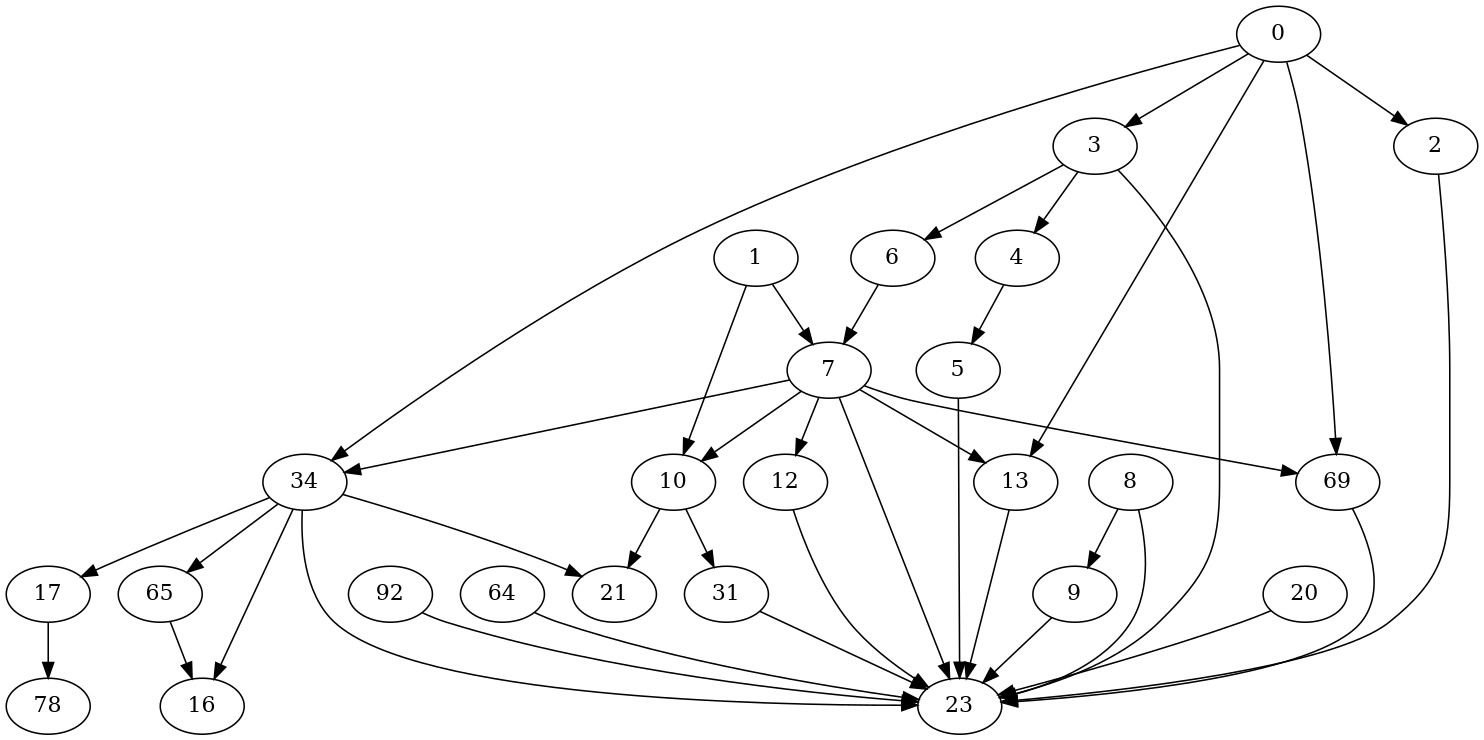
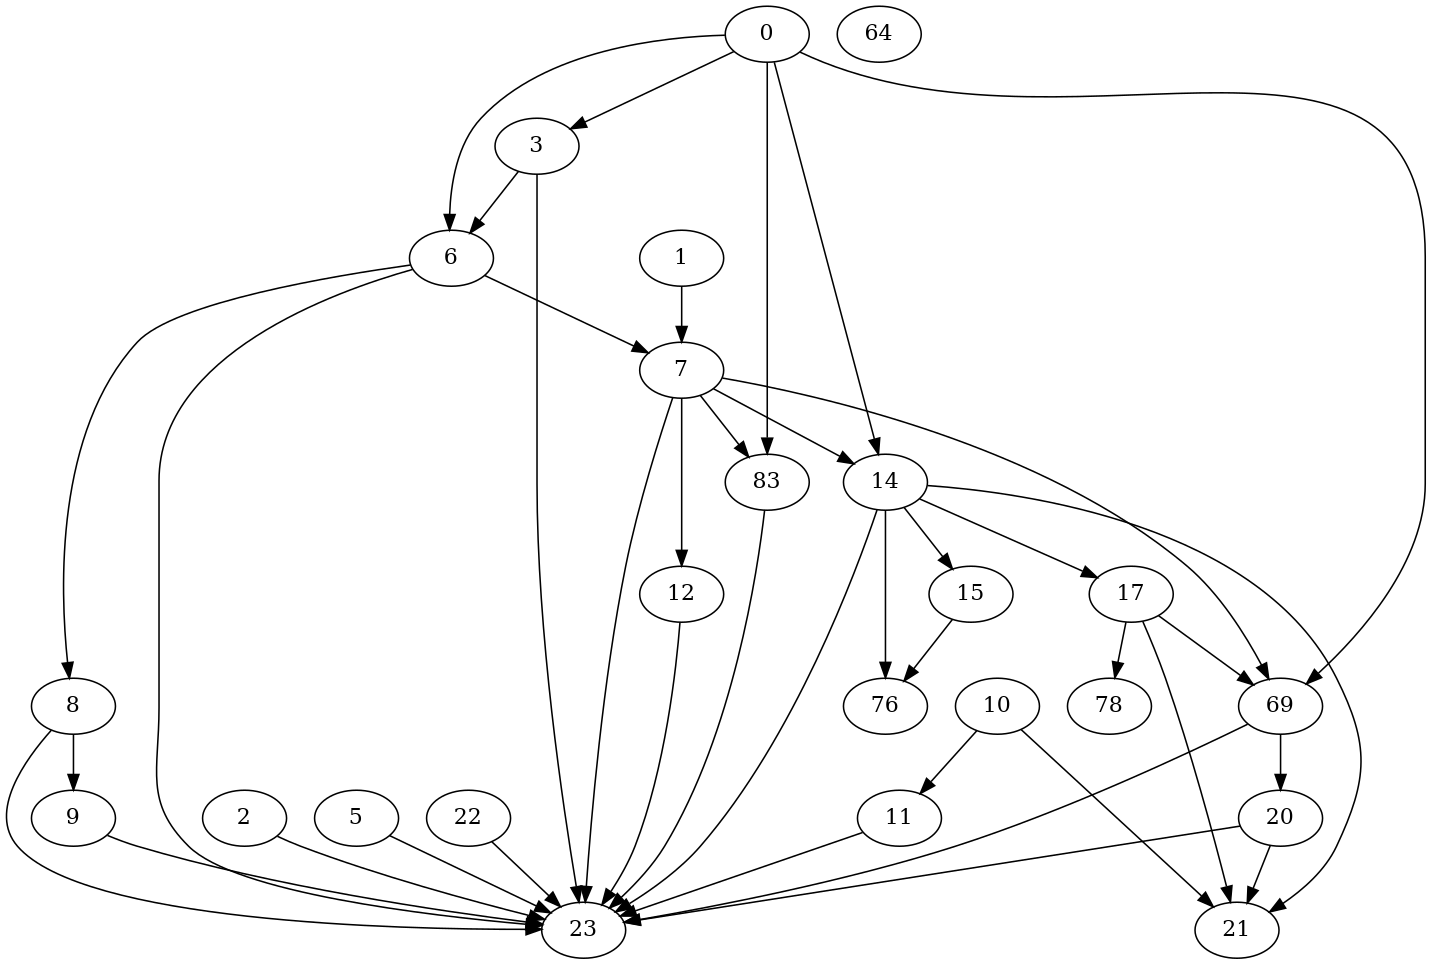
(1351, 86) -> (547, 72)
(1017, 258) -> none
none -> (122, 362)
(718, 363) -> none
(758, 421) -> none
(305, 482) -> (885, 482)
(1016, 482) -> (767, 482)
(160, 594) -> (971, 594)
(390, 594) -> (469, 818)
(726, 594) -> (899, 818)
none -> (1200, 646)
(716, 664) -> (159, 667)
(202, 706) -> (885, 706)
none -> (1185, 739)
none -> (1281, 755)
none -> (1262, 867)
